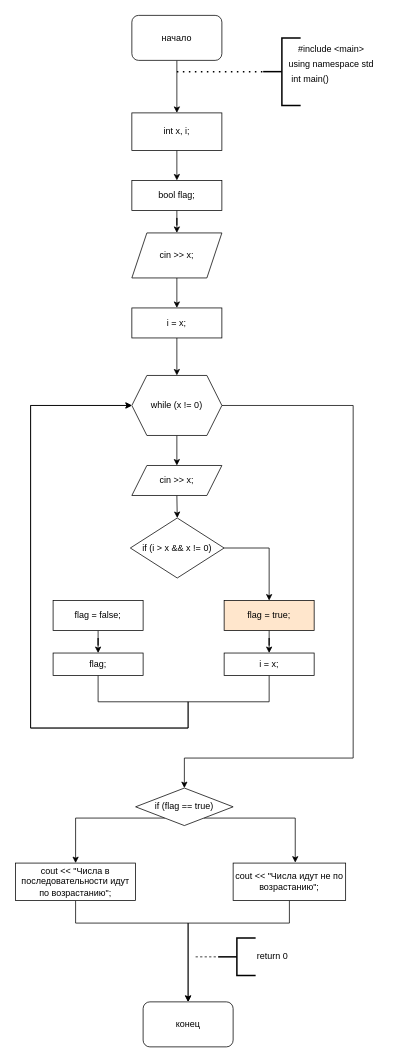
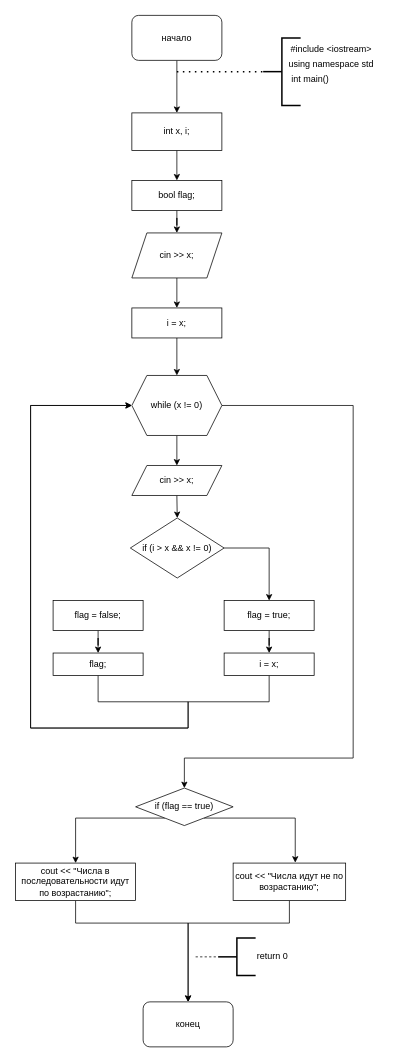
(331, 49) -> (331, 49)
(269, 615) -> (269, 615)
